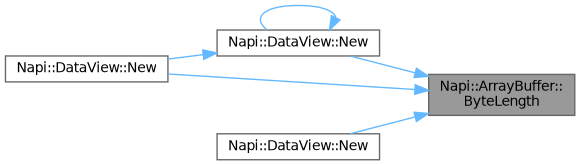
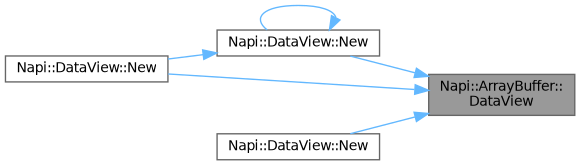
(502, 95) -> (502, 95)
